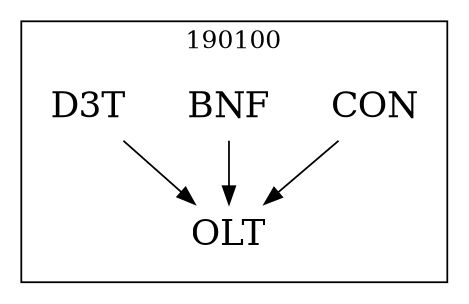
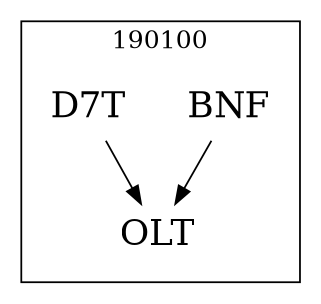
(89, 108) -> (89, 108)
(375, 108) -> none
